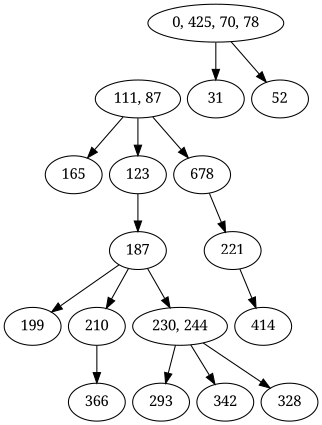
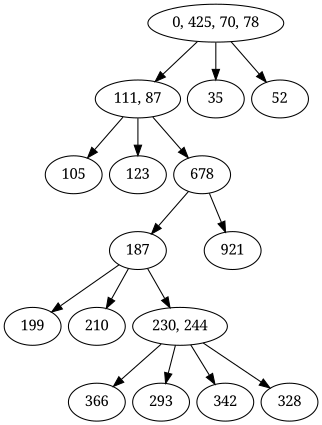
none -> (180, 58)
(216, 99) -> (216, 99)
(74, 175) -> (74, 175)
(138, 207) -> (174, 209)
(233, 251) -> (233, 251)
(263, 326) -> none
(97, 359) -> (141, 362)
